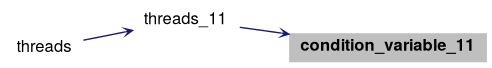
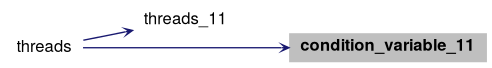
(261, 30) -> (182, 48)
